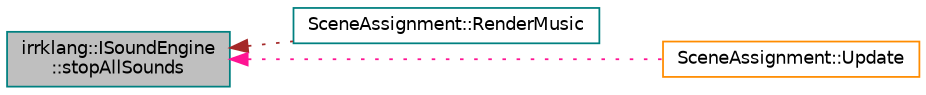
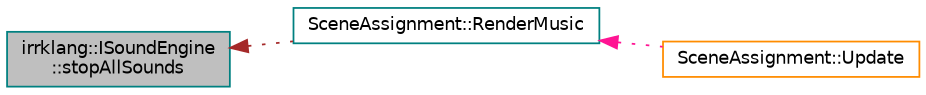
(455, 59) -> (640, 45)
